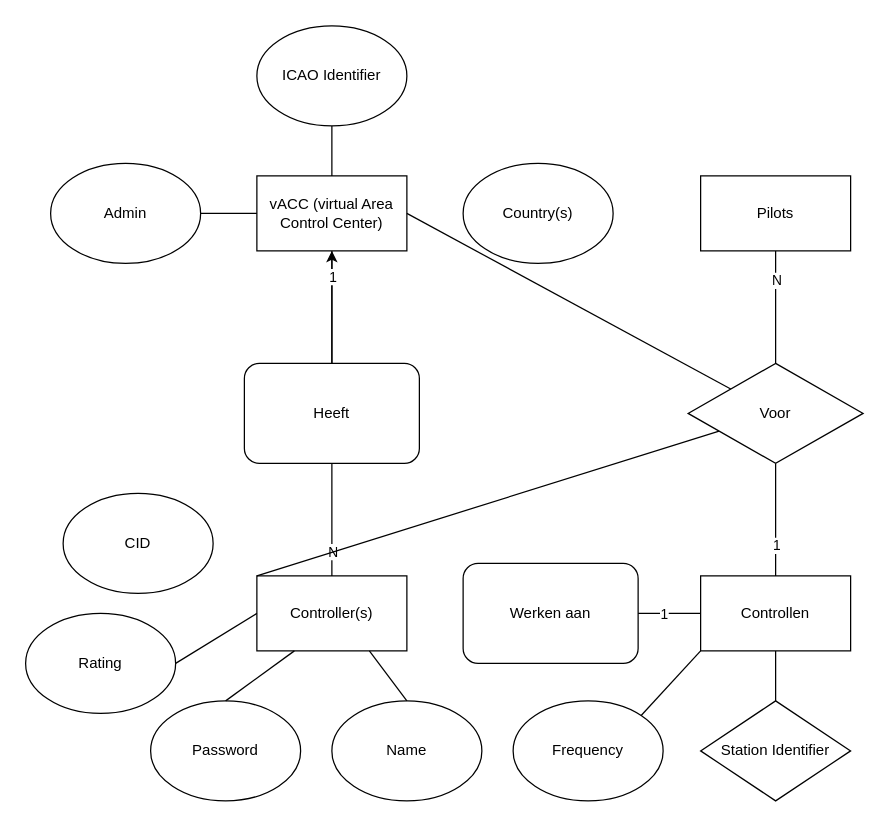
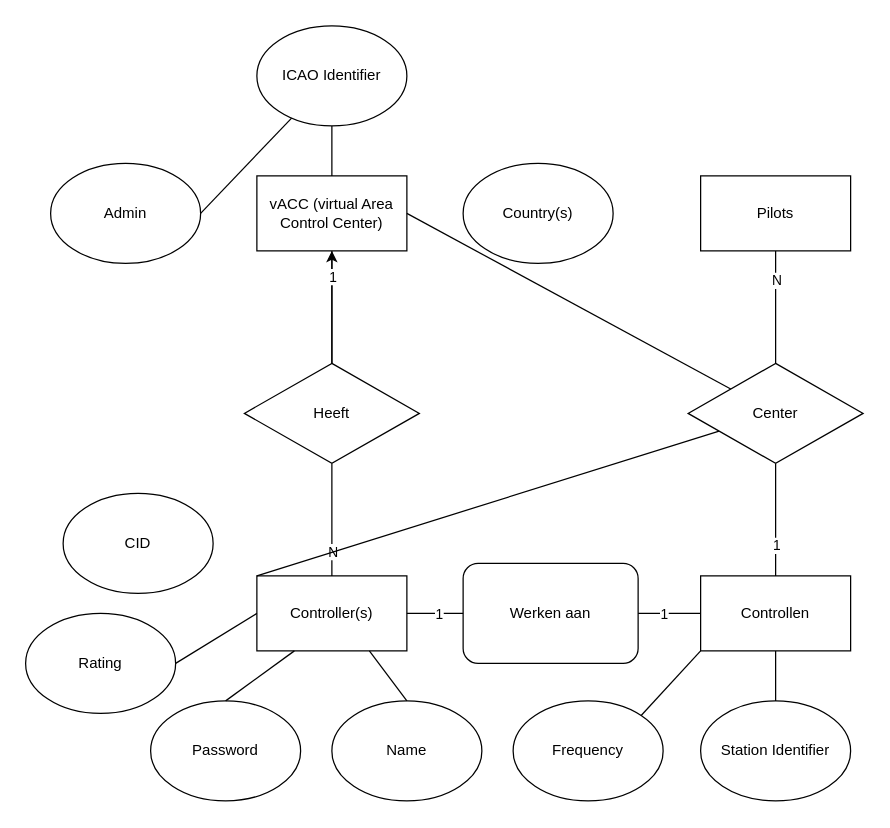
(229, 213) -> (246, 166)
(332, 413) -> (332, 413)
(776, 413) -> (776, 413)
none -> (435, 613)
(776, 751) -> (776, 751)
